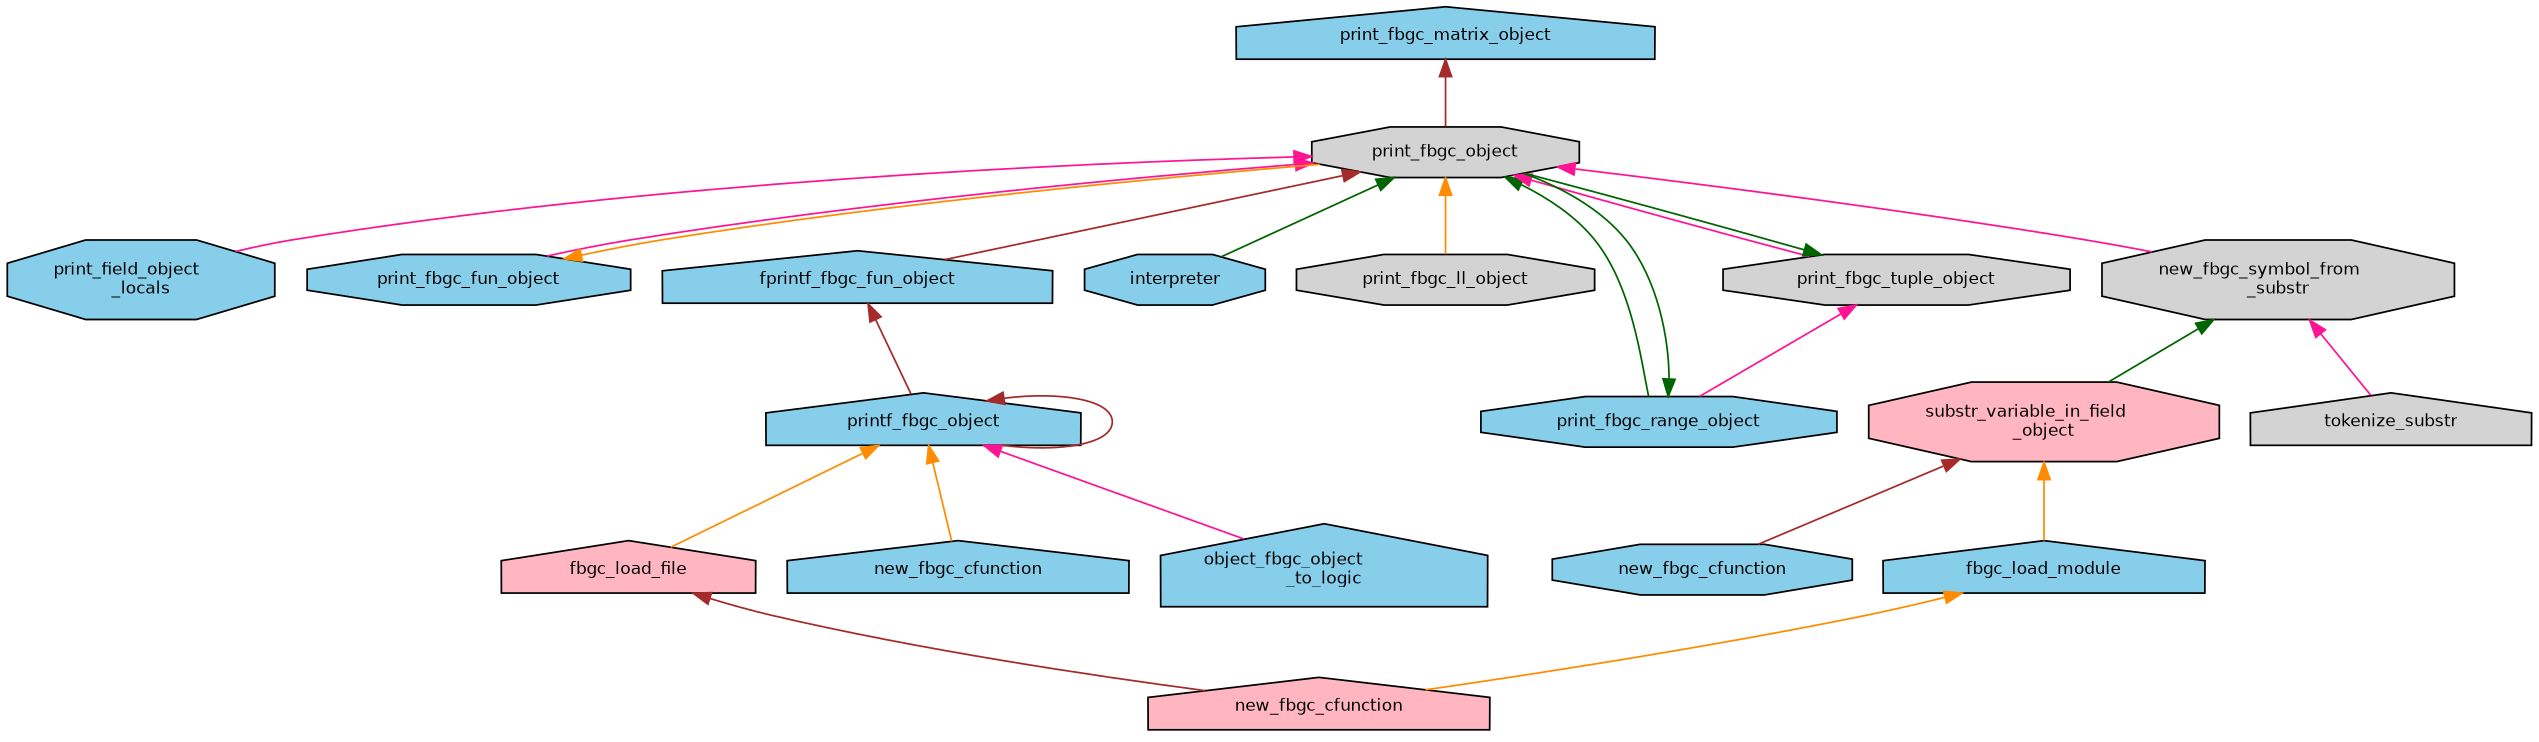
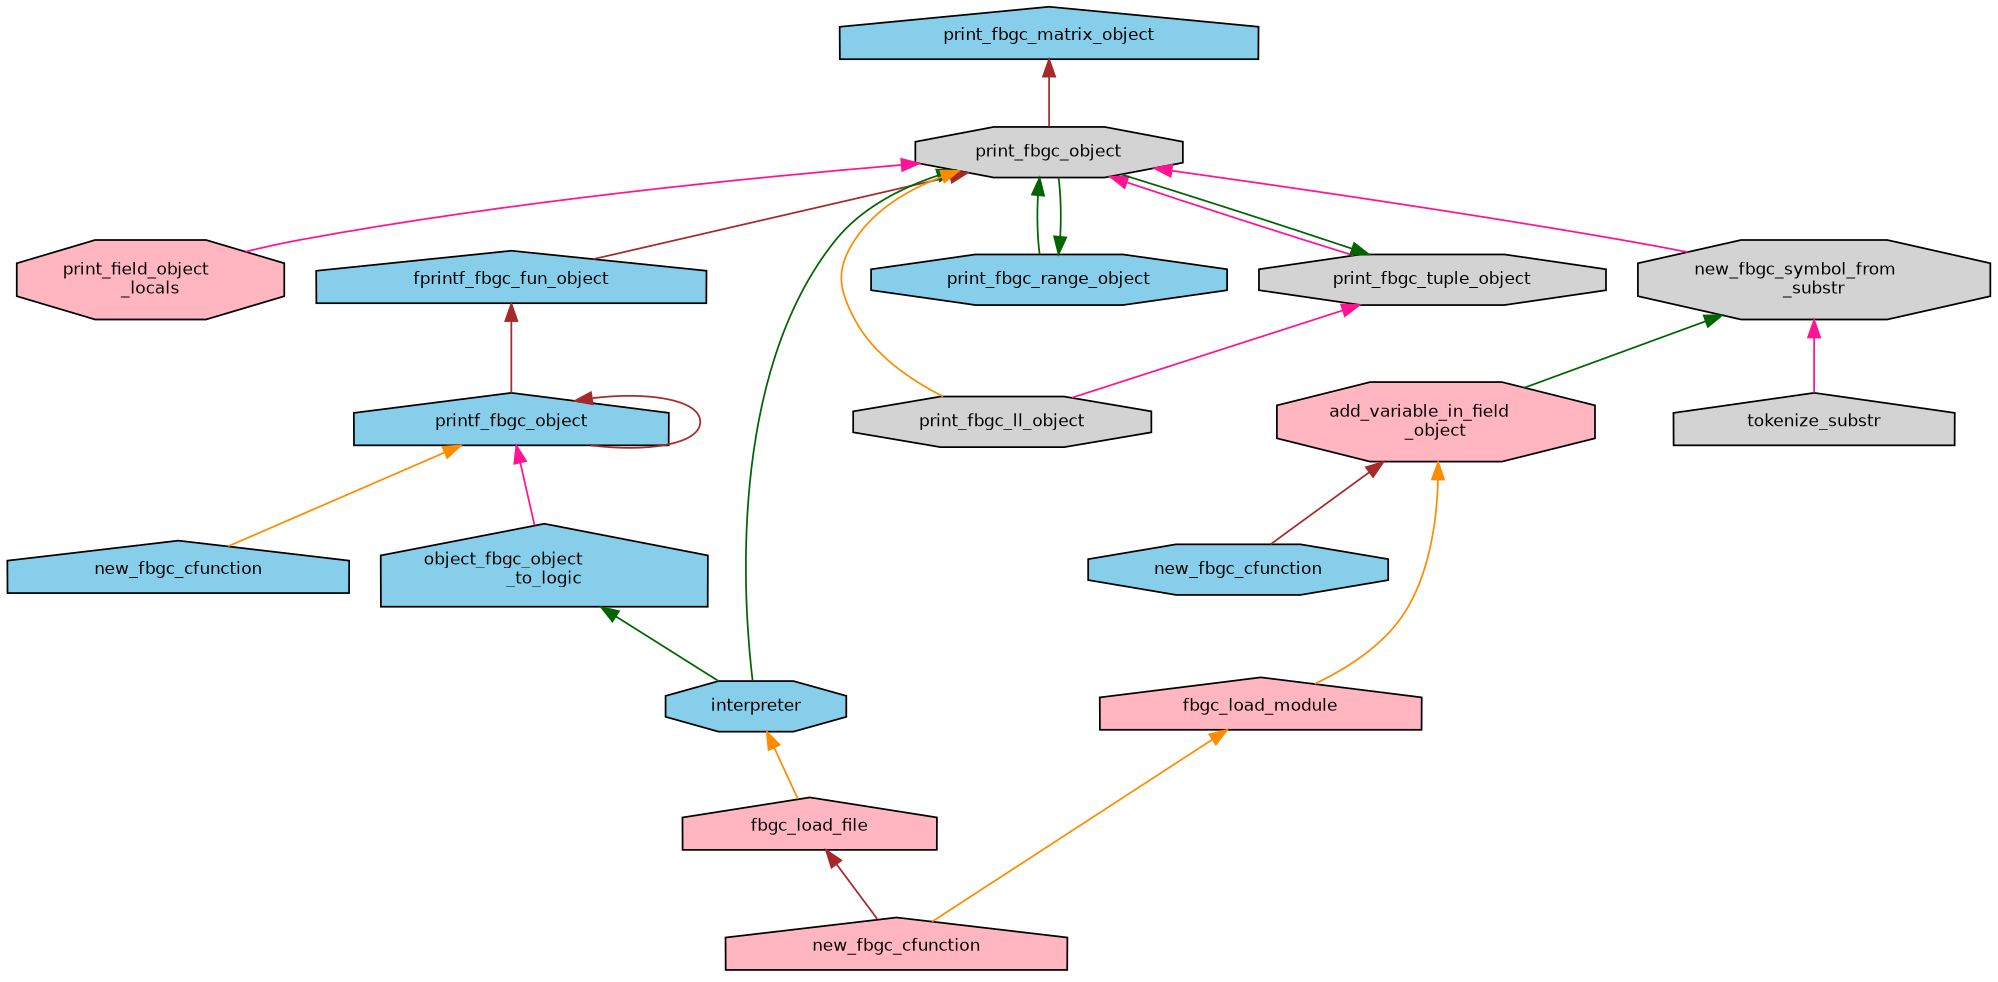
(141, 280) -> (151, 280)
(469, 280) -> none
(1770, 355) -> (1207, 354)
(2044, 422) -> (1436, 422)
(767, 500) -> (786, 773)
(2044, 570) -> (1261, 706)
none -> (667, 649)
